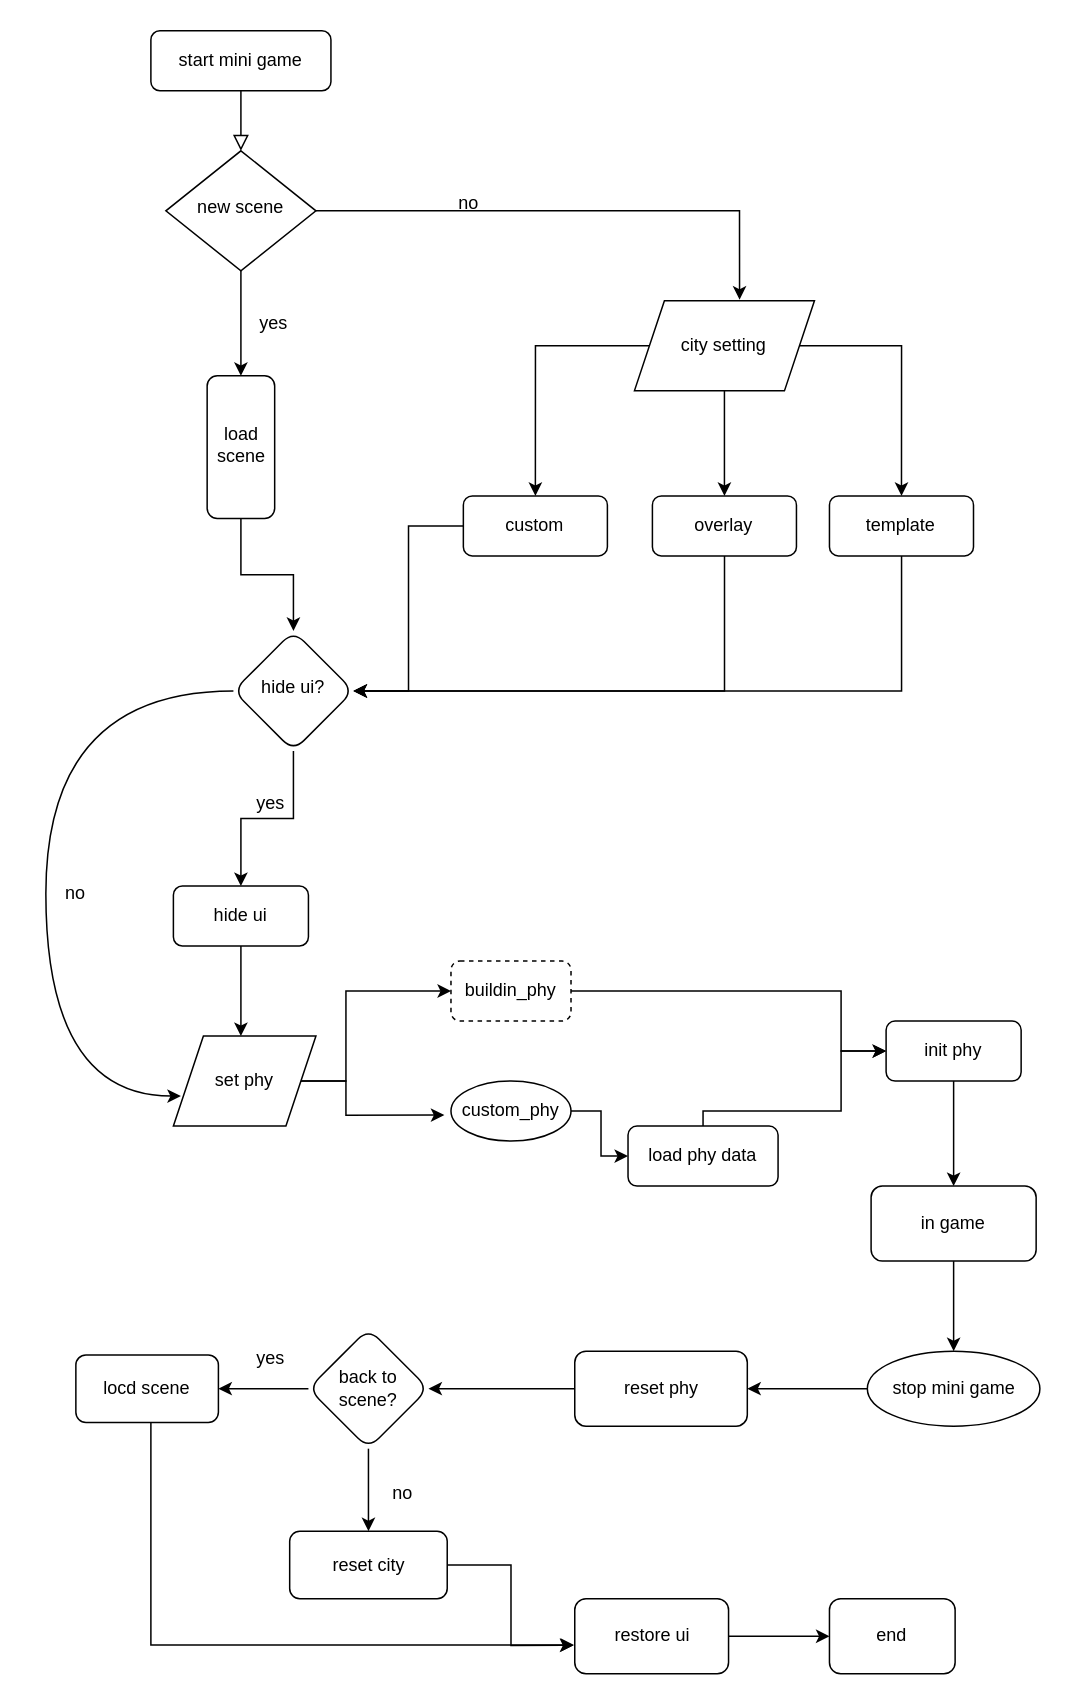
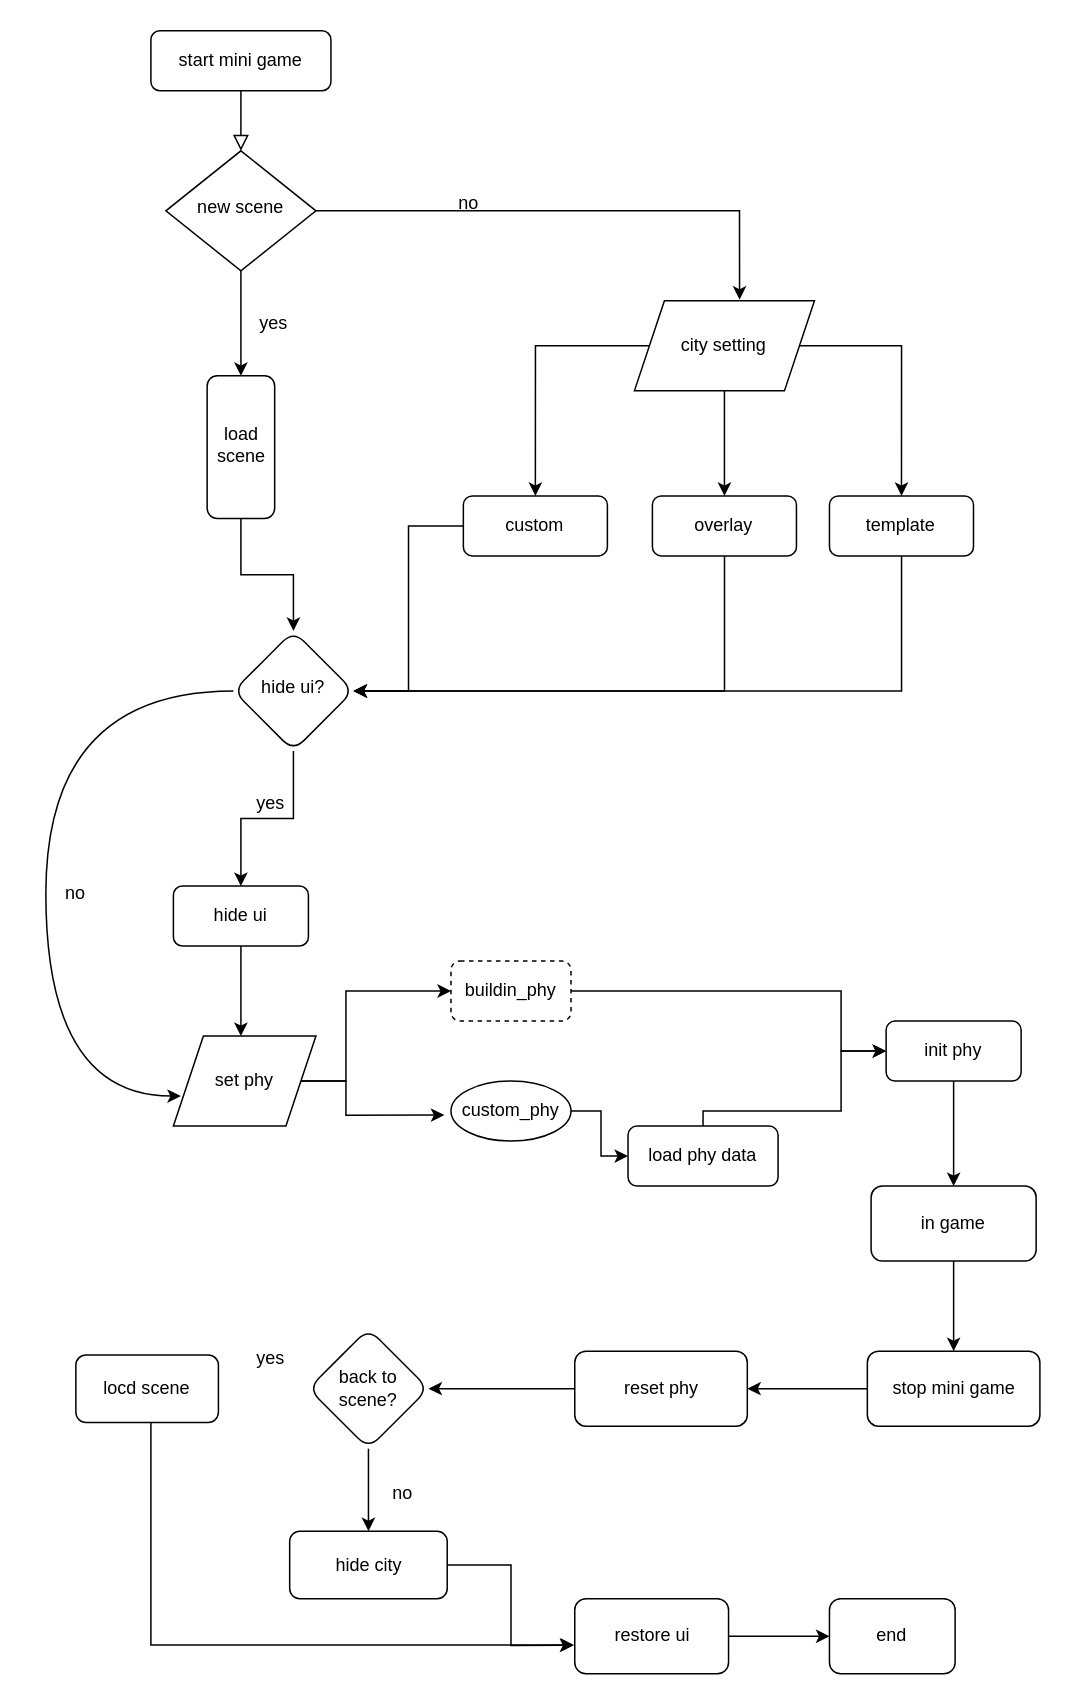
(268, 1388) -> none
(953, 1388) -> (953, 1388)
(369, 1565) -> (369, 1565)
